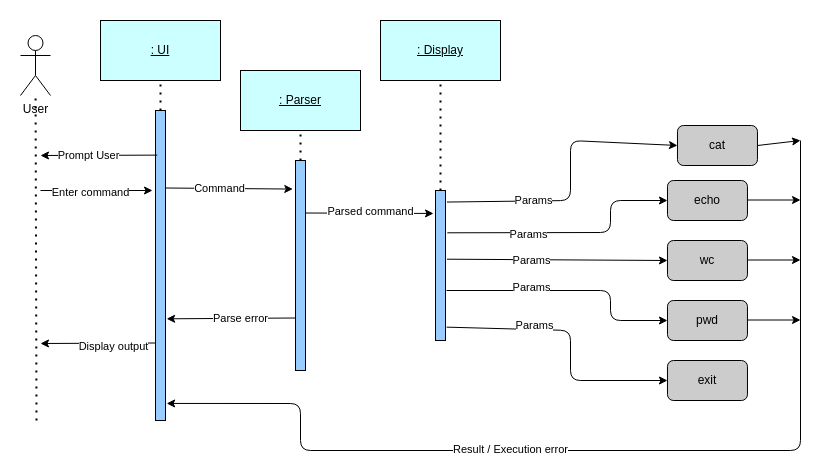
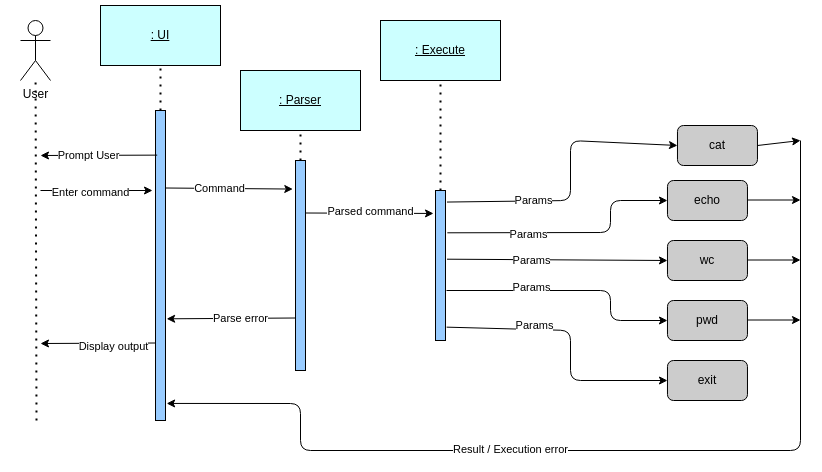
(161, 51) -> (161, 36)
(441, 51) -> (441, 51)
(36, 66) -> (36, 51)
